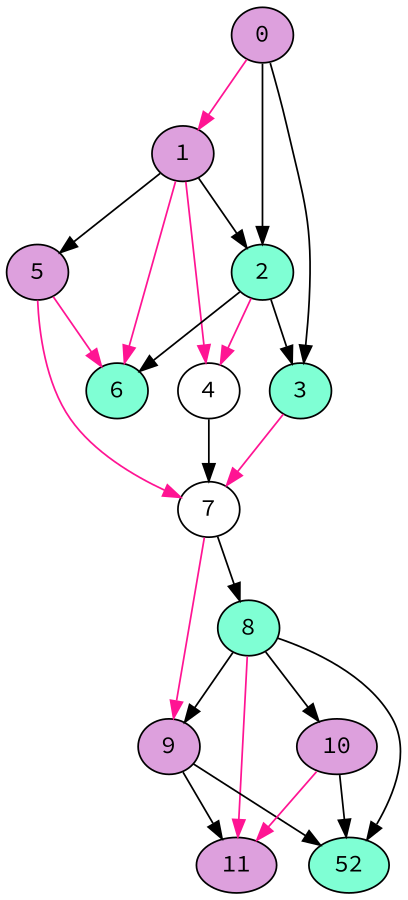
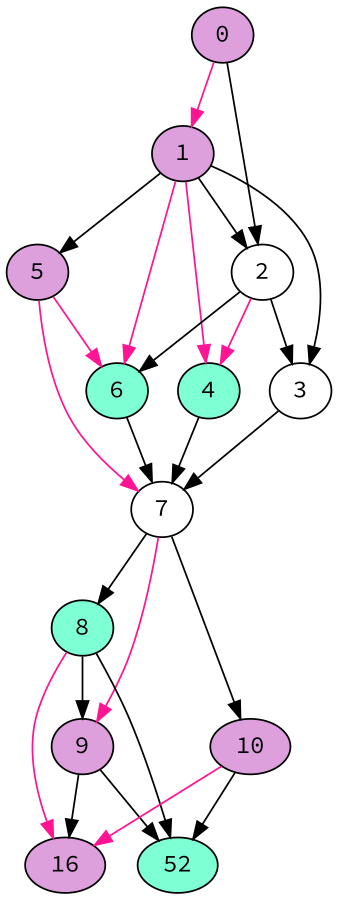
(304, 202) -> (303, 234)
(262, 272) -> (262, 272)
(209, 391) -> (209, 391)
(301, 391) -> (301, 391)
none -> (136, 441)
(260, 443) -> (238, 444)
(287, 680) -> (203, 619)
(237, 865) -> (65, 865)
